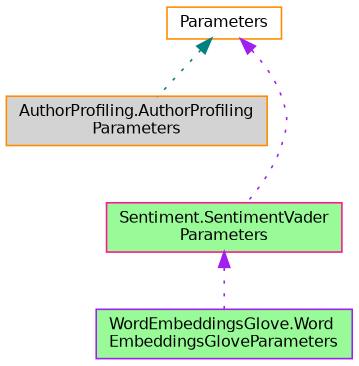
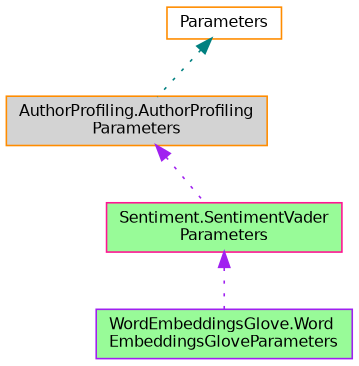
(286, 127) -> (186, 180)
